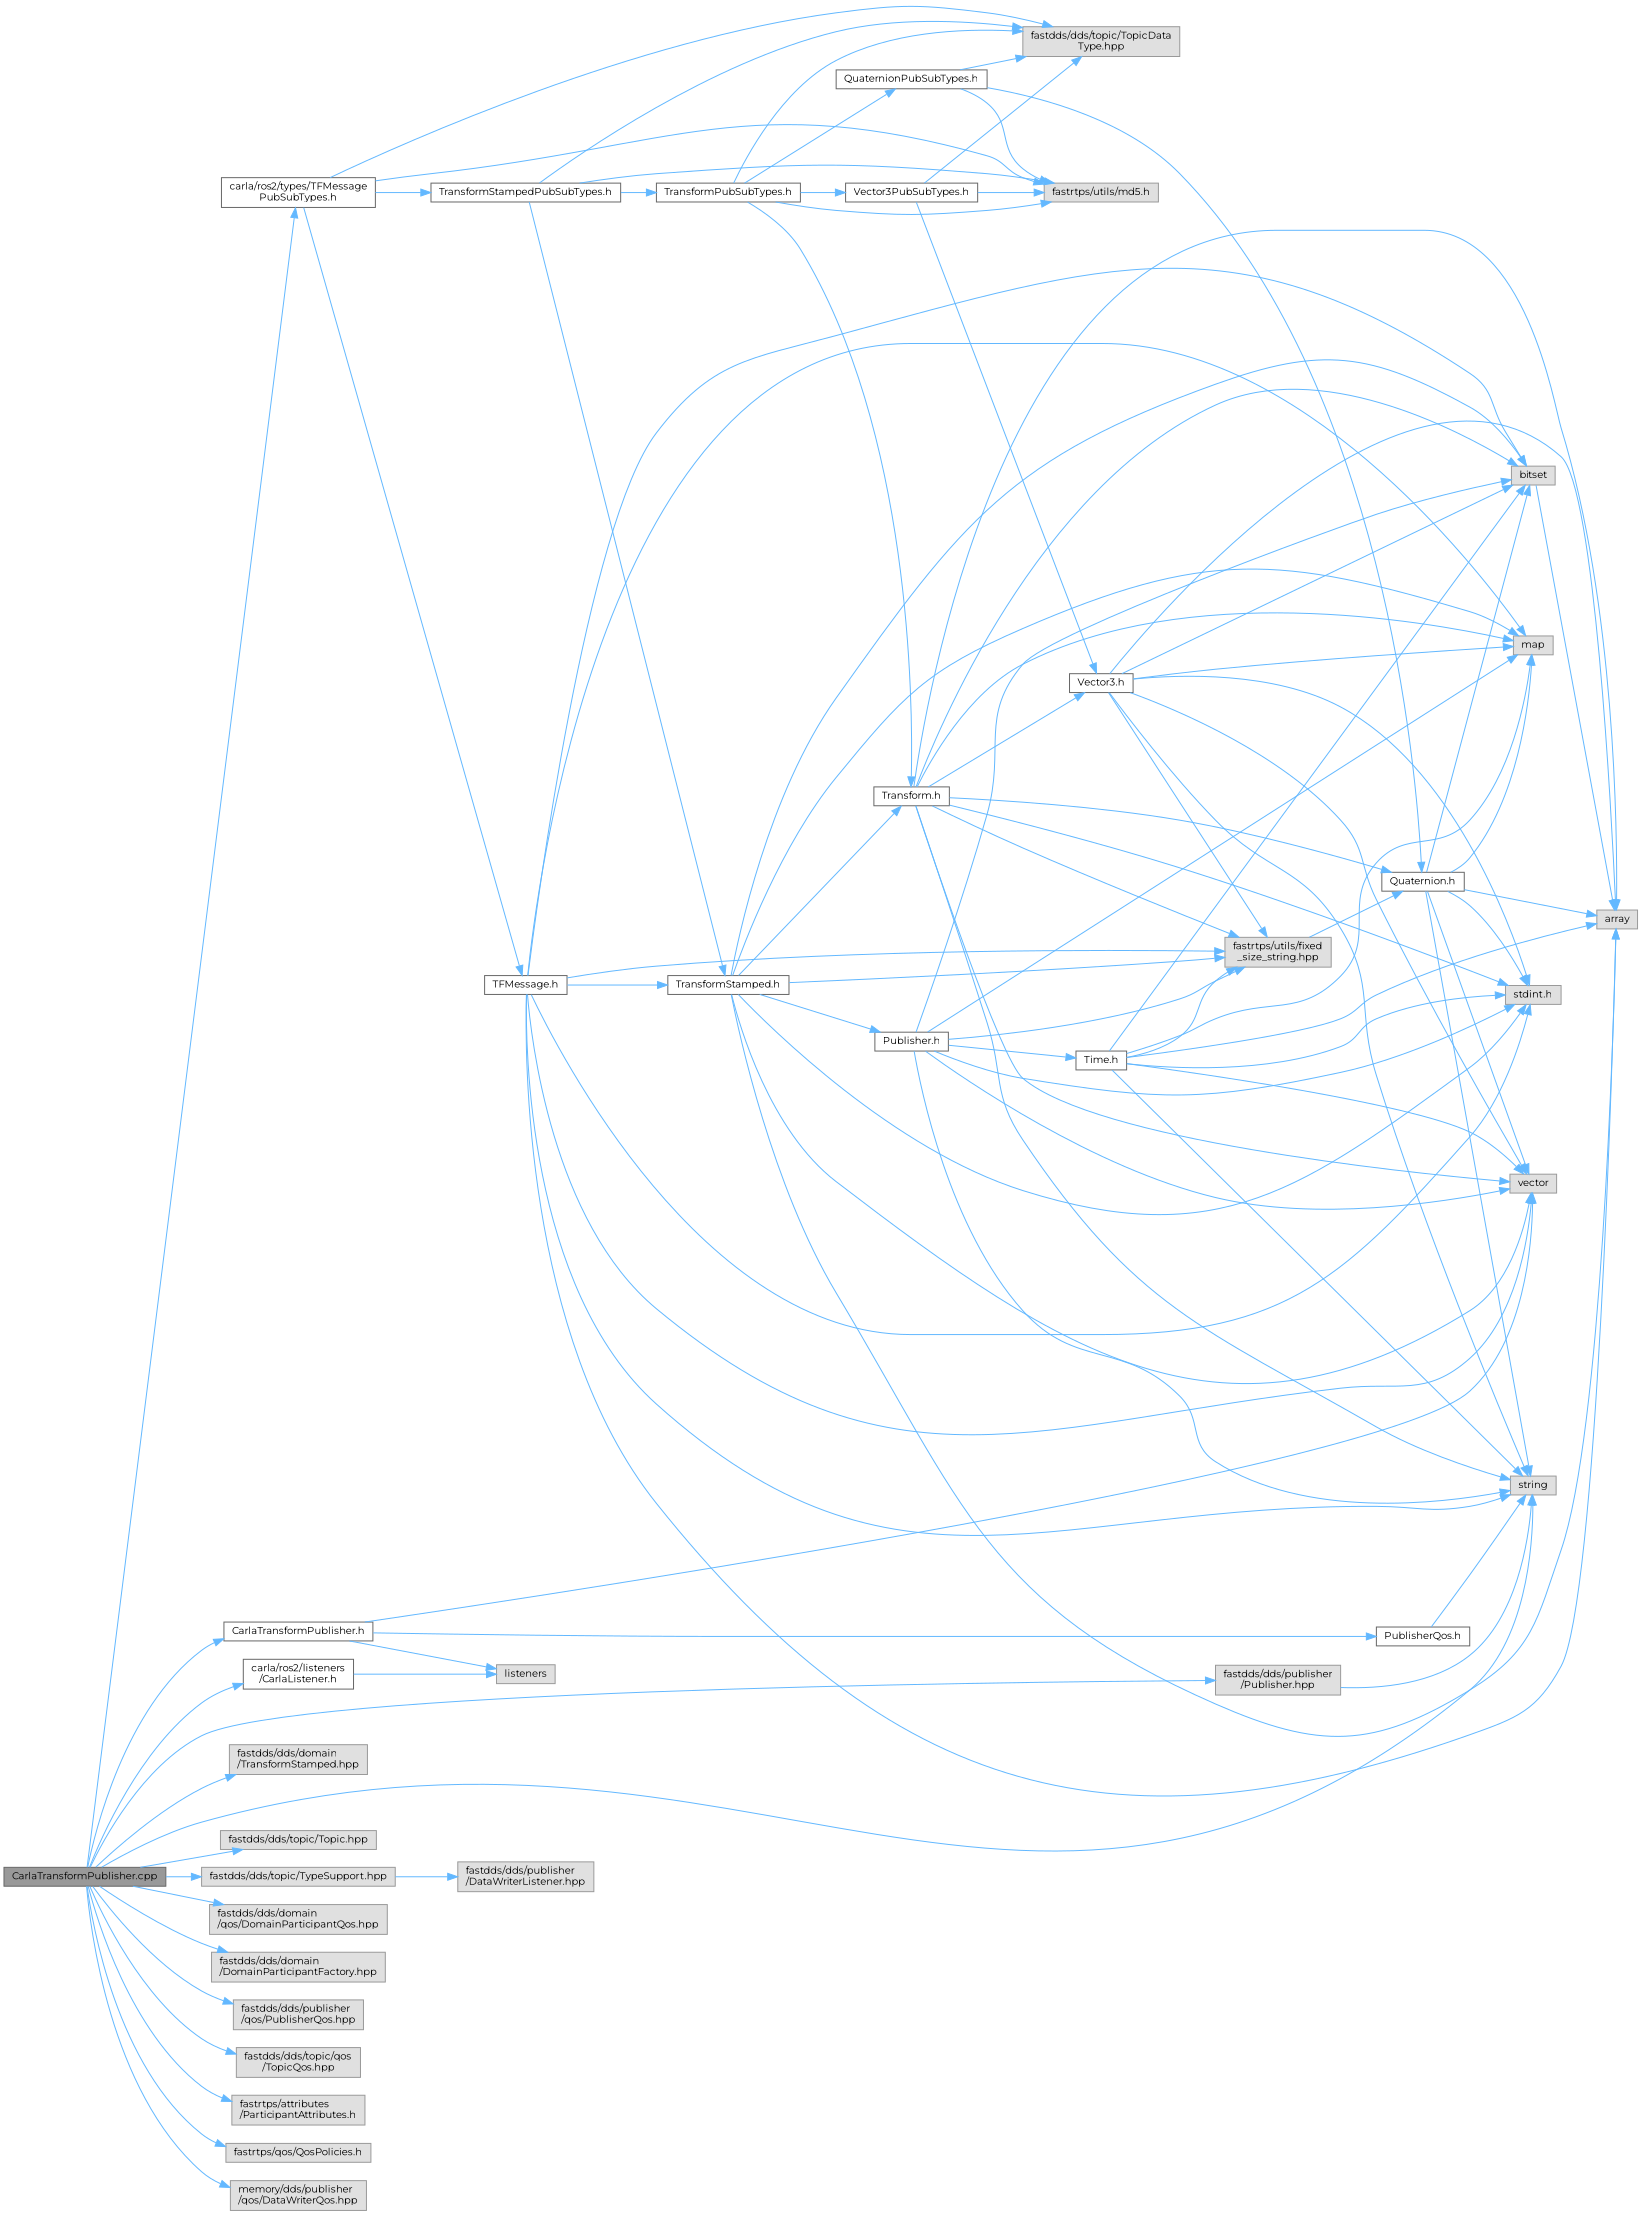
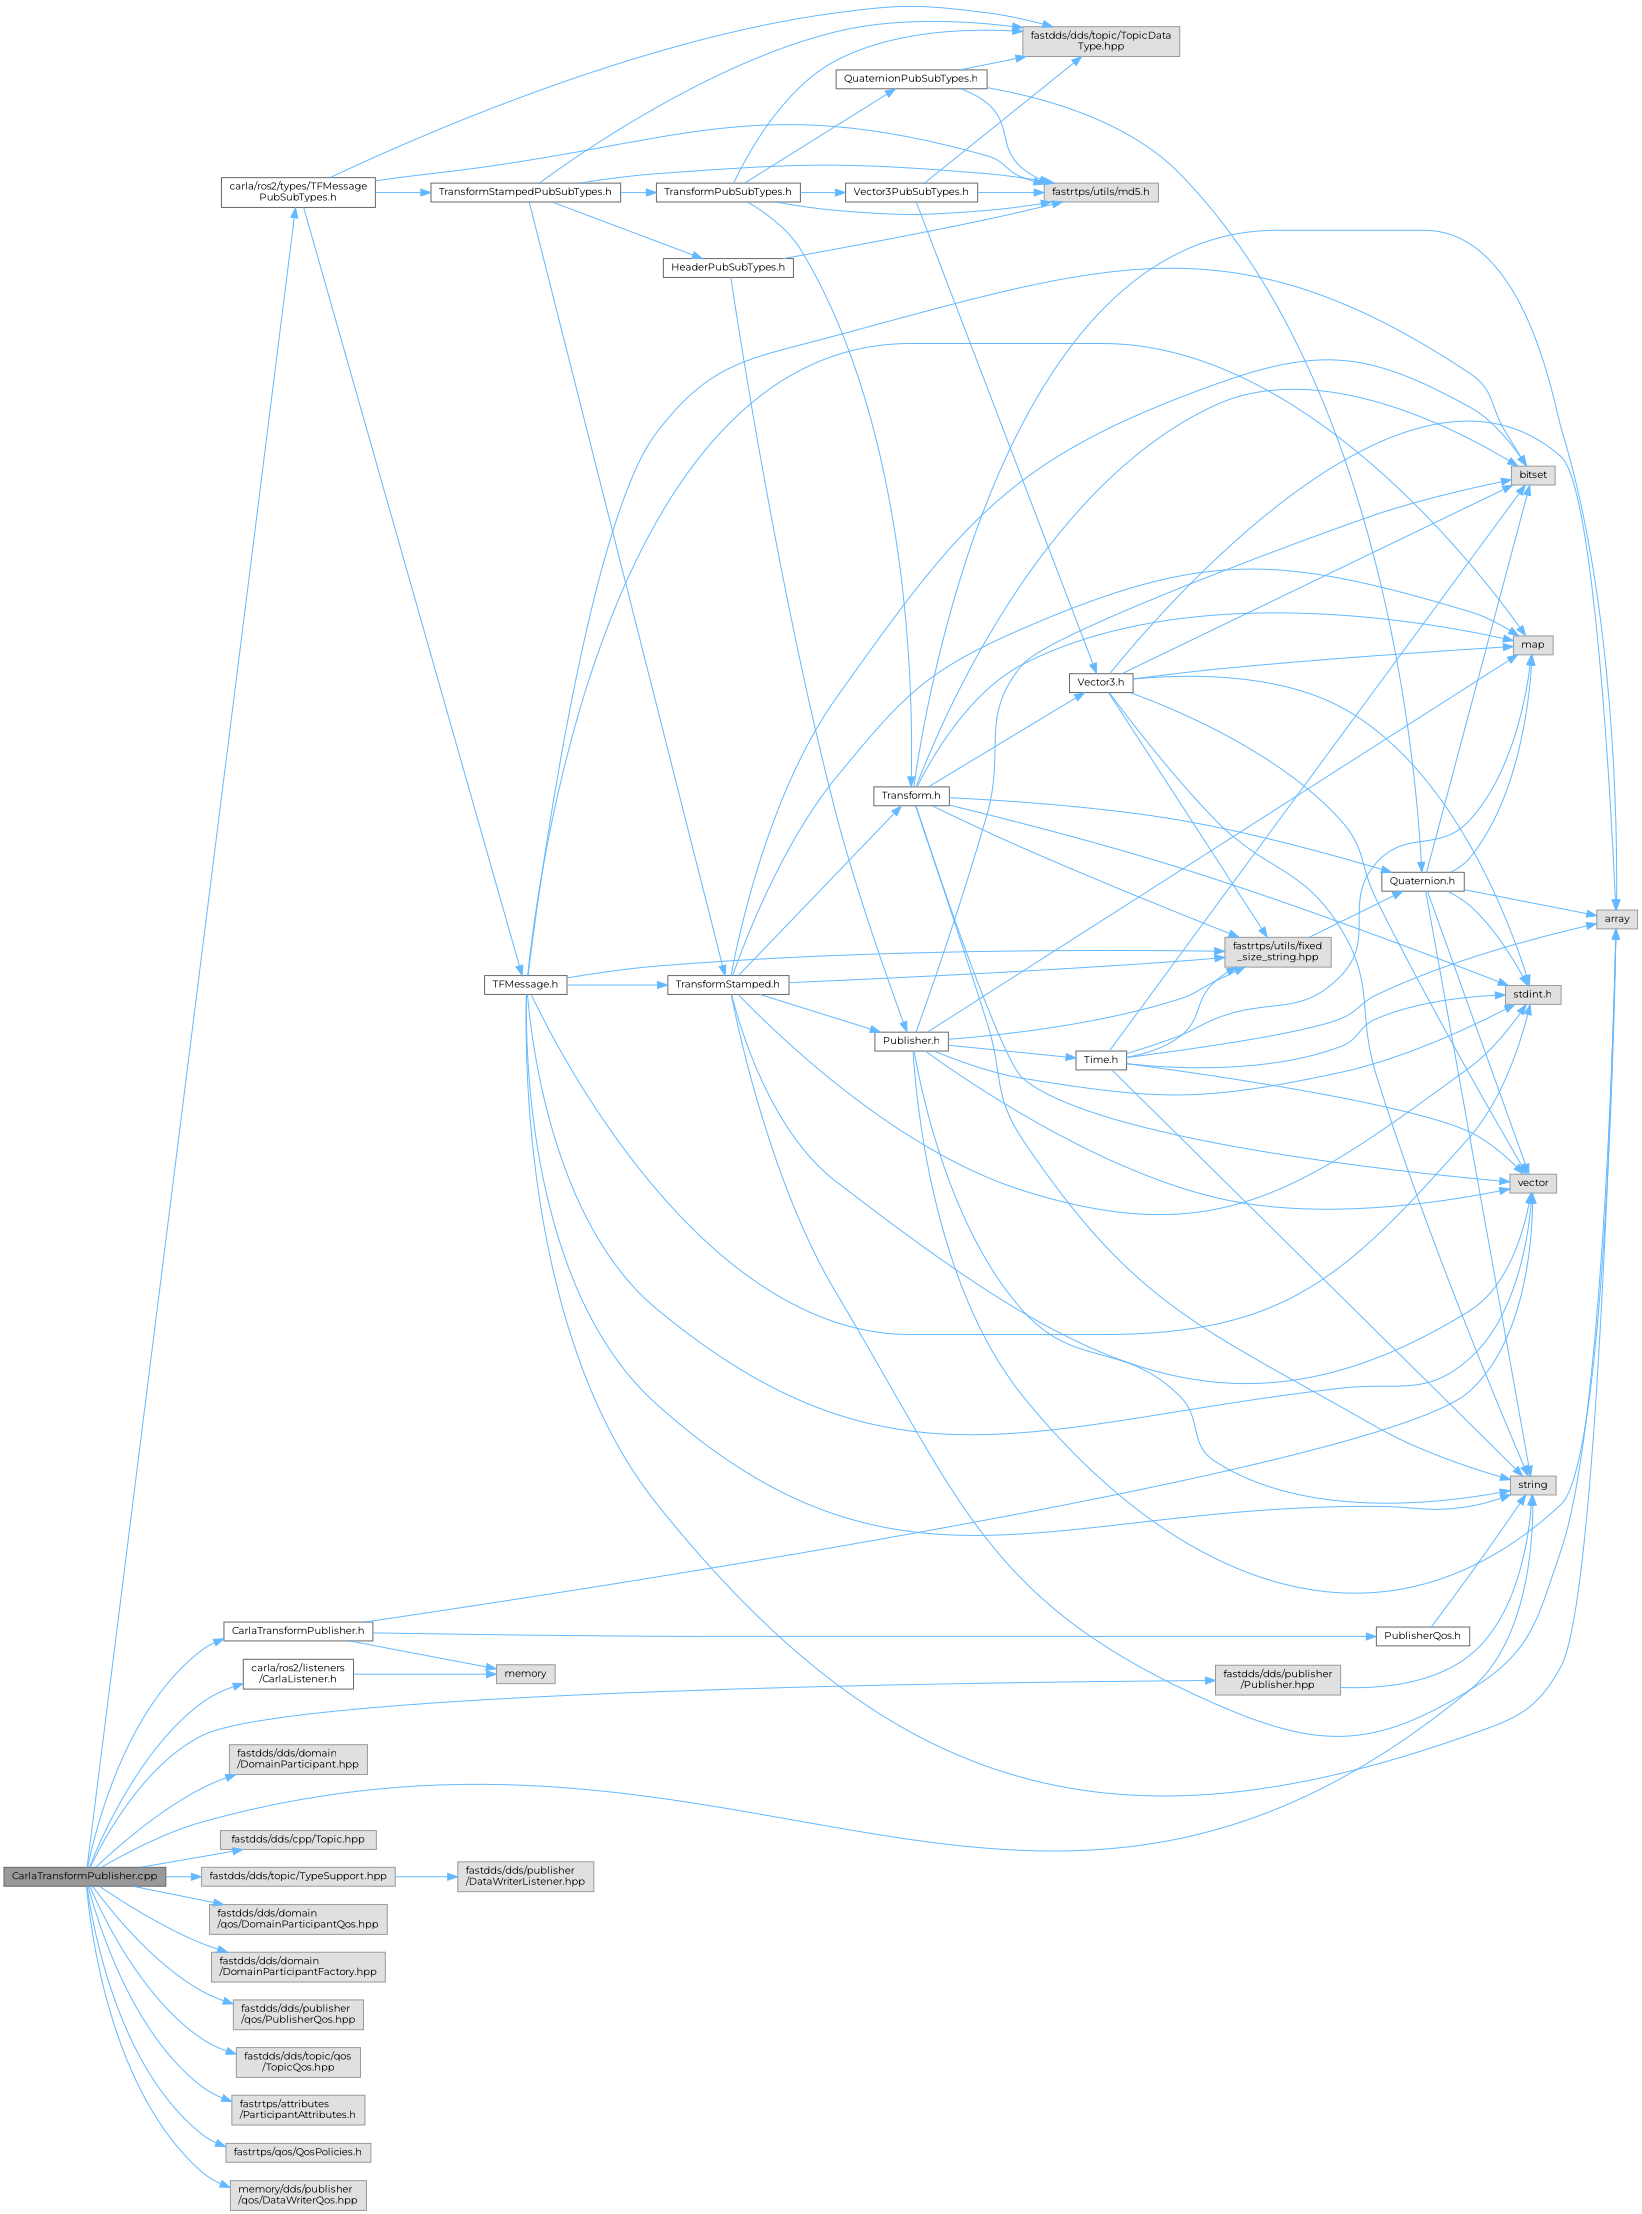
none -> (728, 268)
(1574, 693) -> (1372, 1591)
(526, 1674) -> (526, 1674)
(298, 1760) -> (298, 1760)
(298, 1840) -> (298, 1840)
